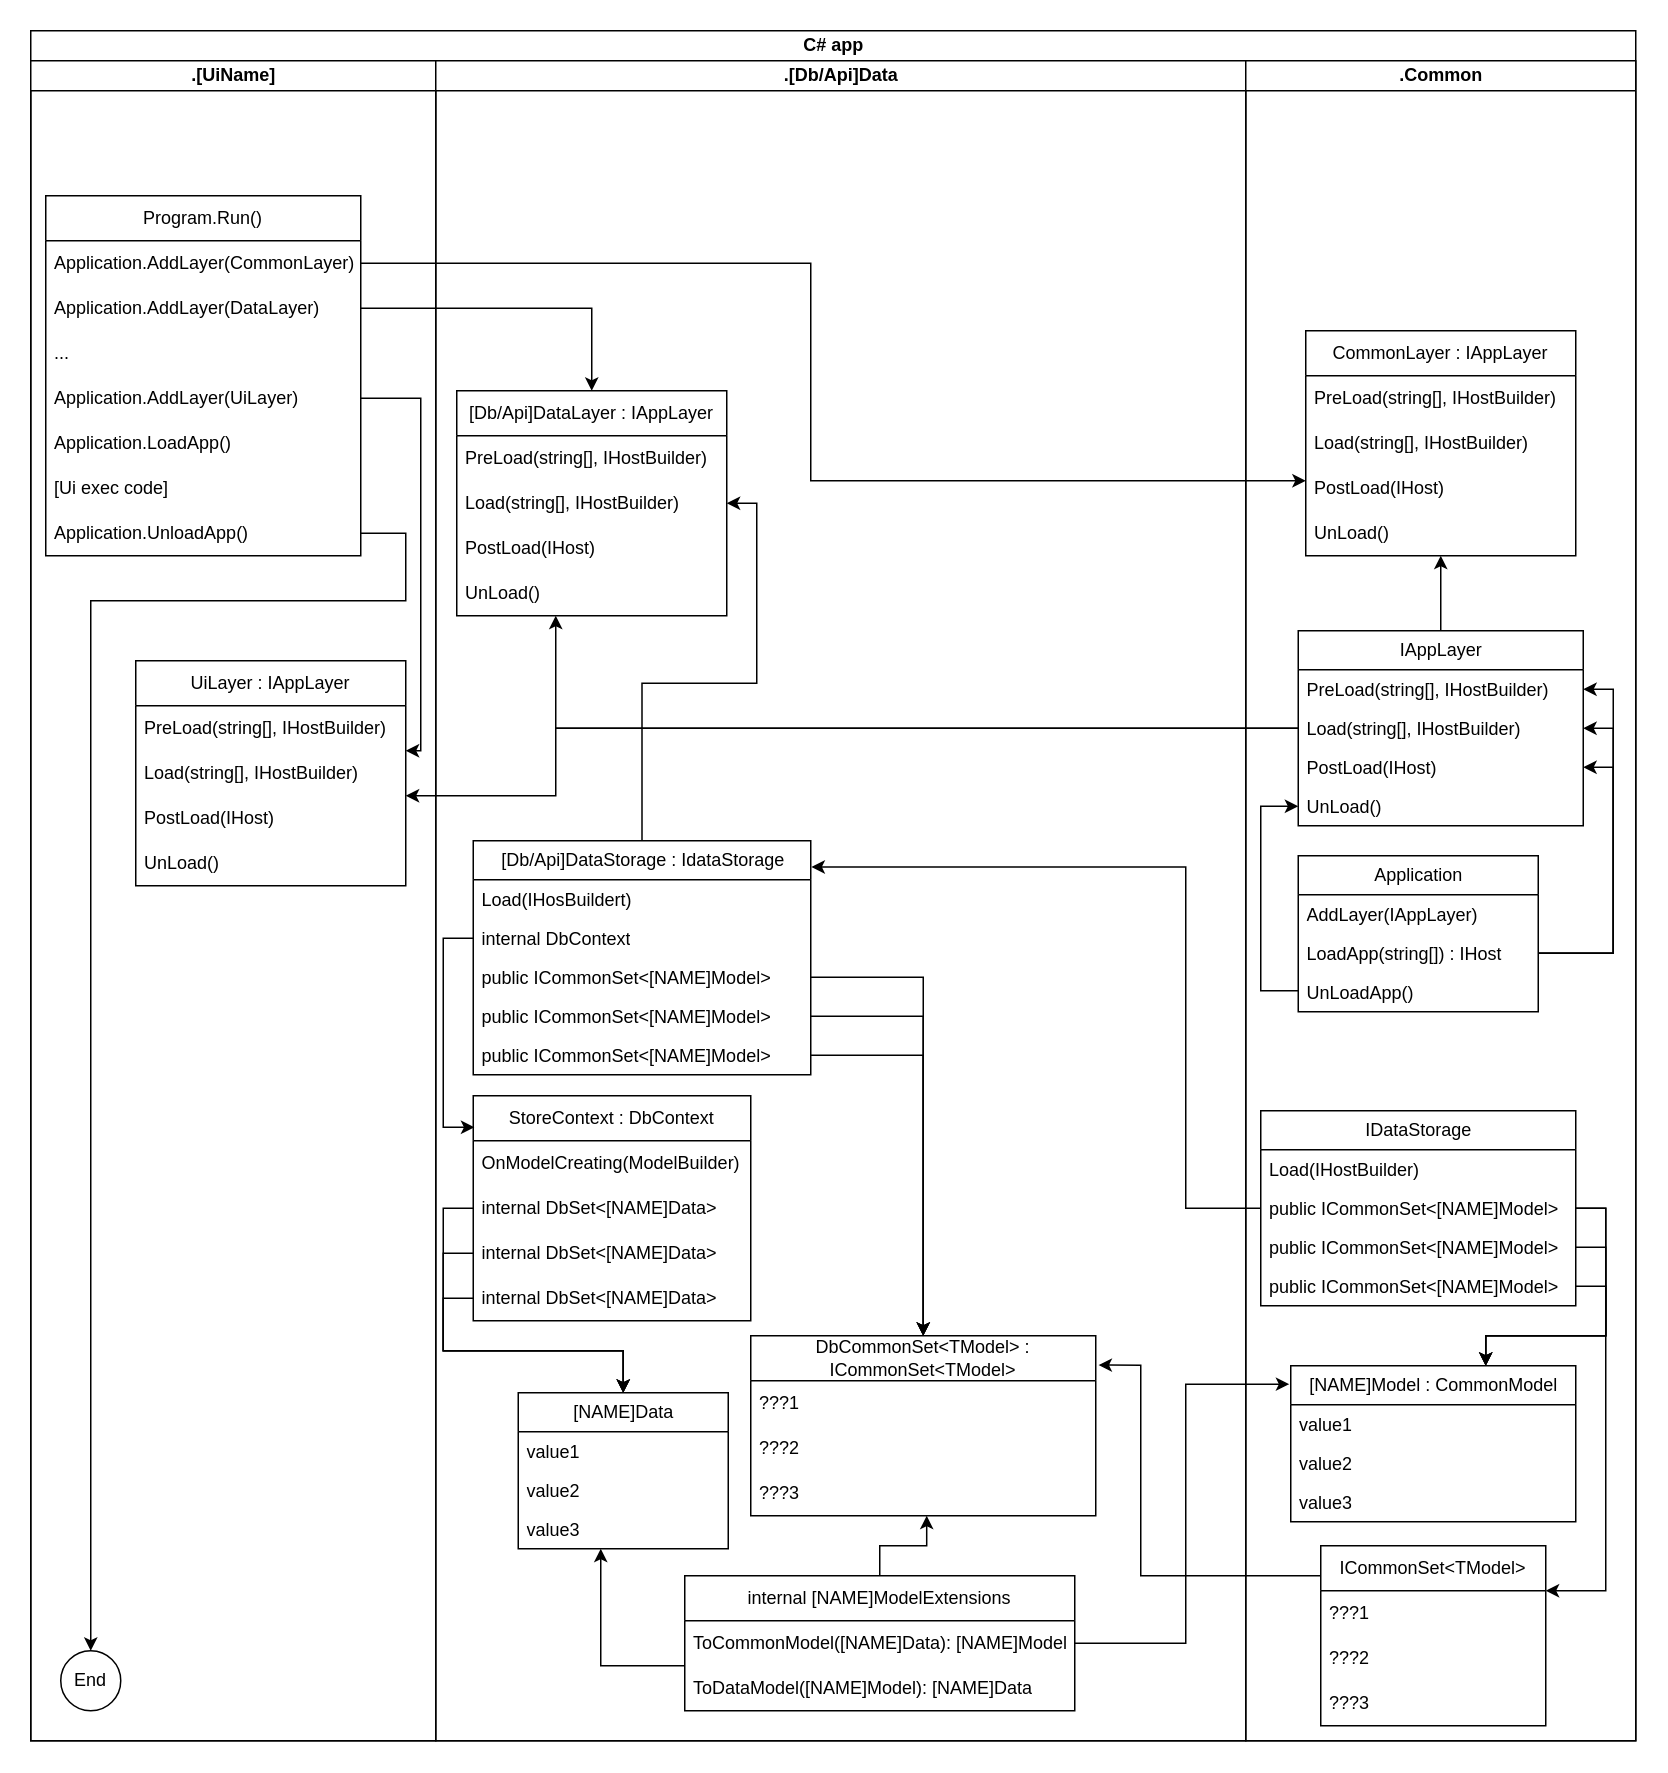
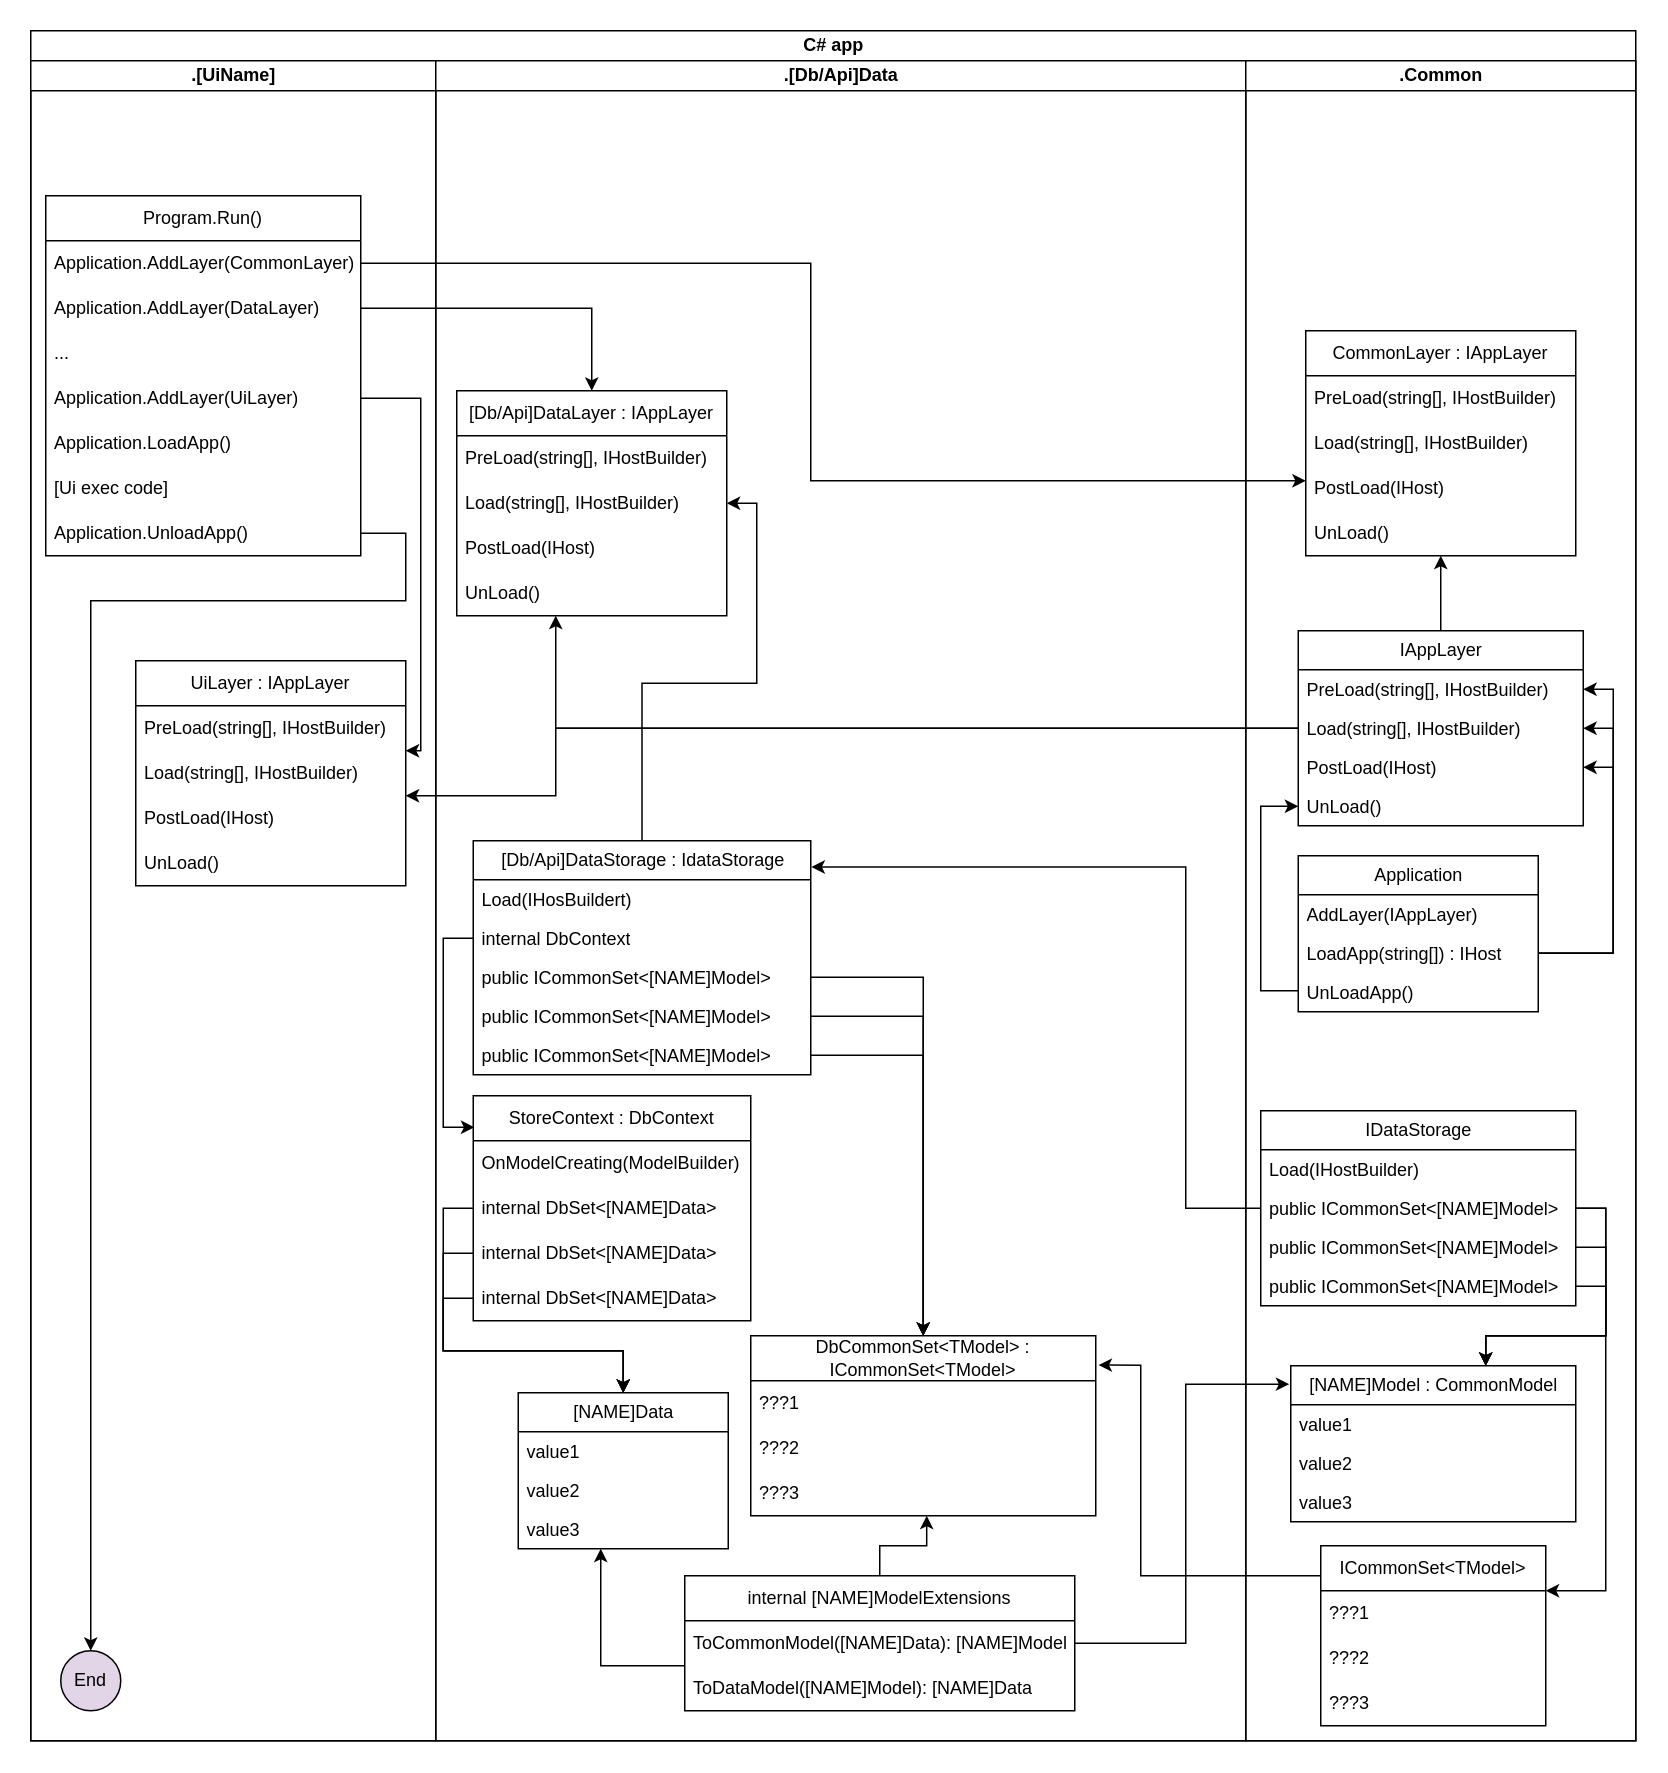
(91, 1681) -> (91, 1681)
